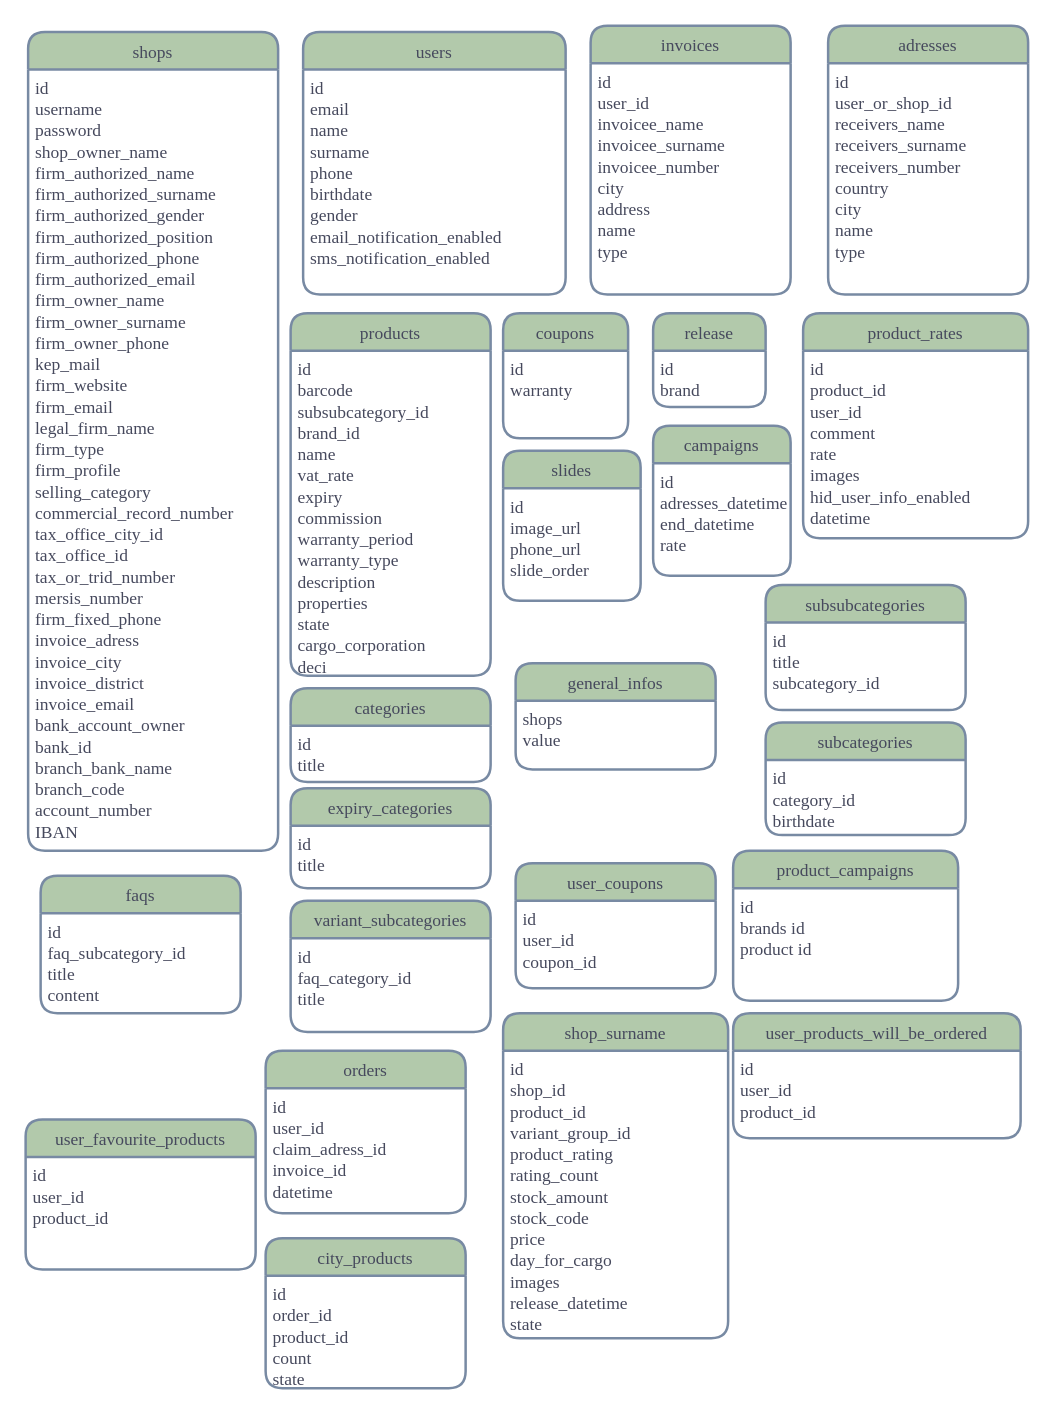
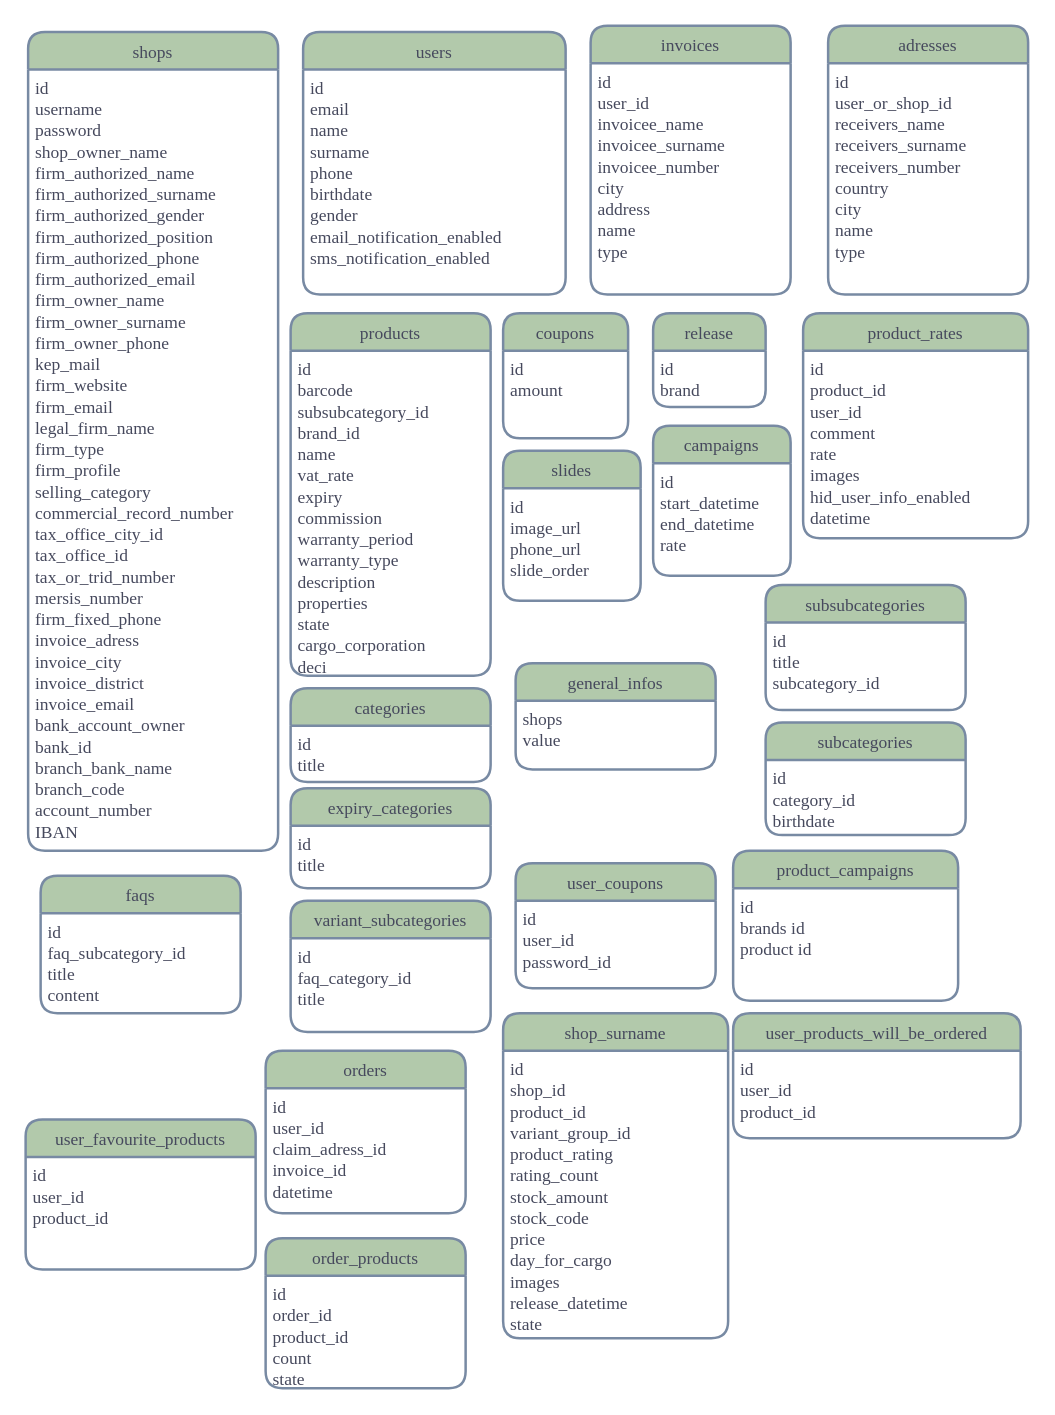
(518, 369) -> (518, 369)
(668, 482) -> (668, 482)
(530, 919) -> (530, 919)
(365, 1258) -> (365, 1258)
